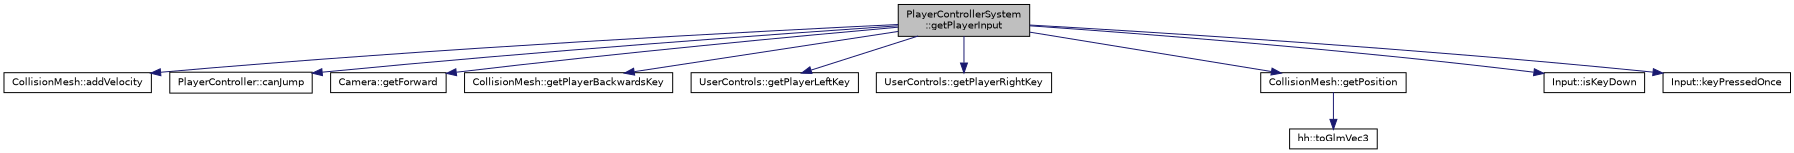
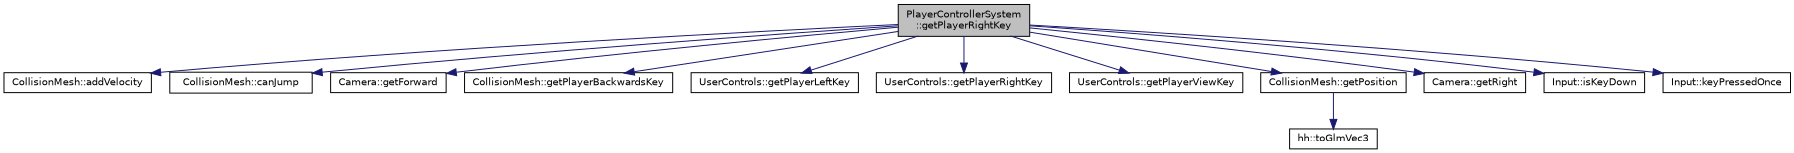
(964, 20) -> (964, 20)
(241, 83) -> (241, 83)
none -> (1156, 83)
none -> (1475, 83)
